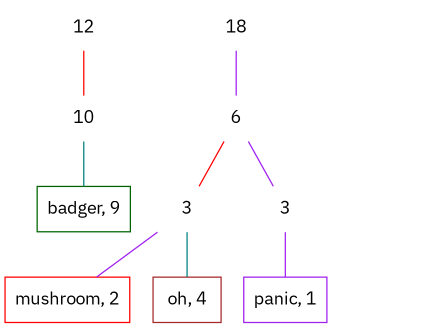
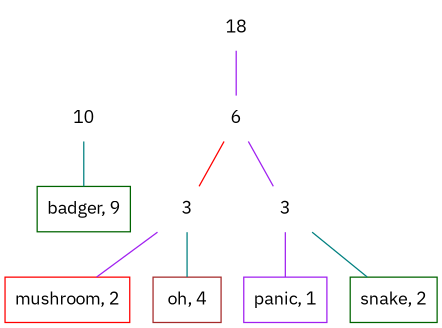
(84, 28) -> none
none -> (394, 300)
